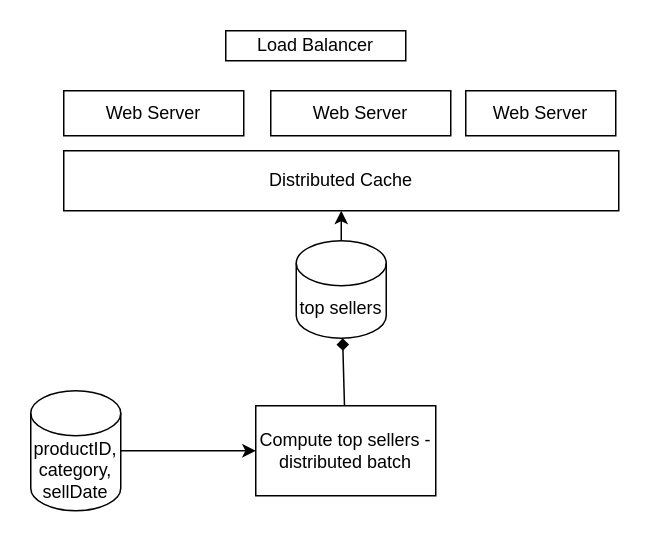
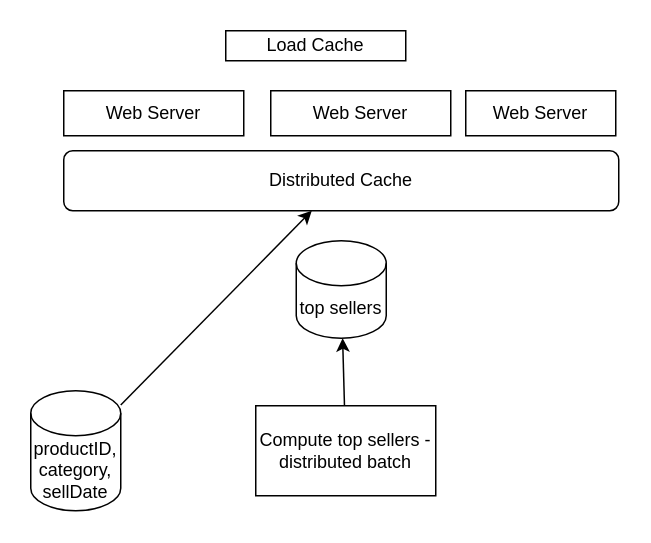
(316, 46) -> (316, 46)
(341, 181) -> (341, 181)
(341, 231) -> none
(343, 351) -> (343, 350)
(183, 451) -> (213, 311)
